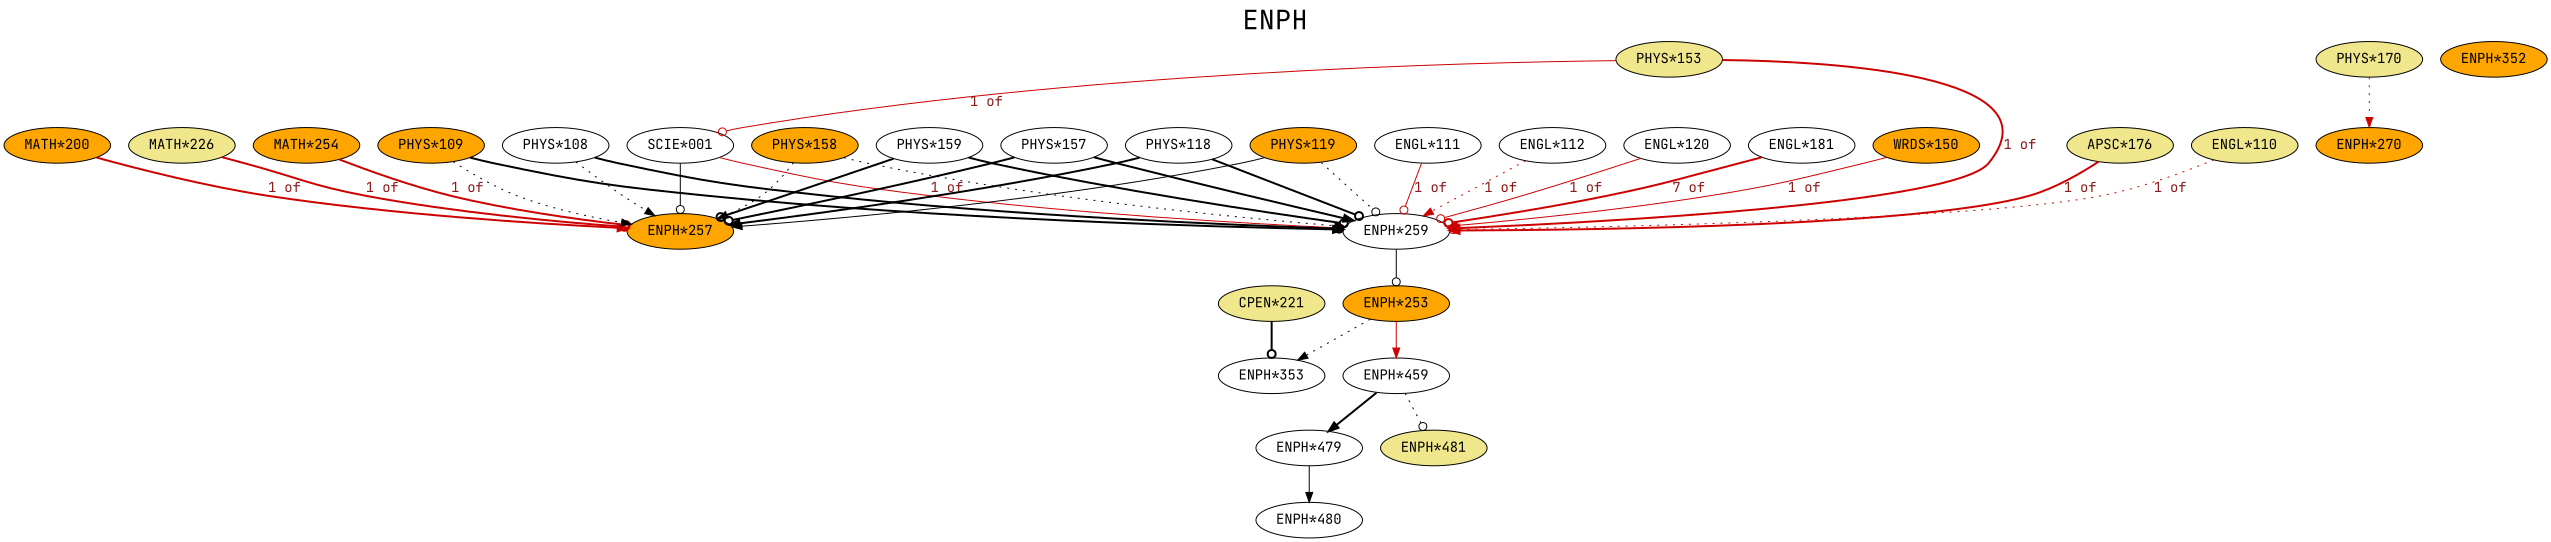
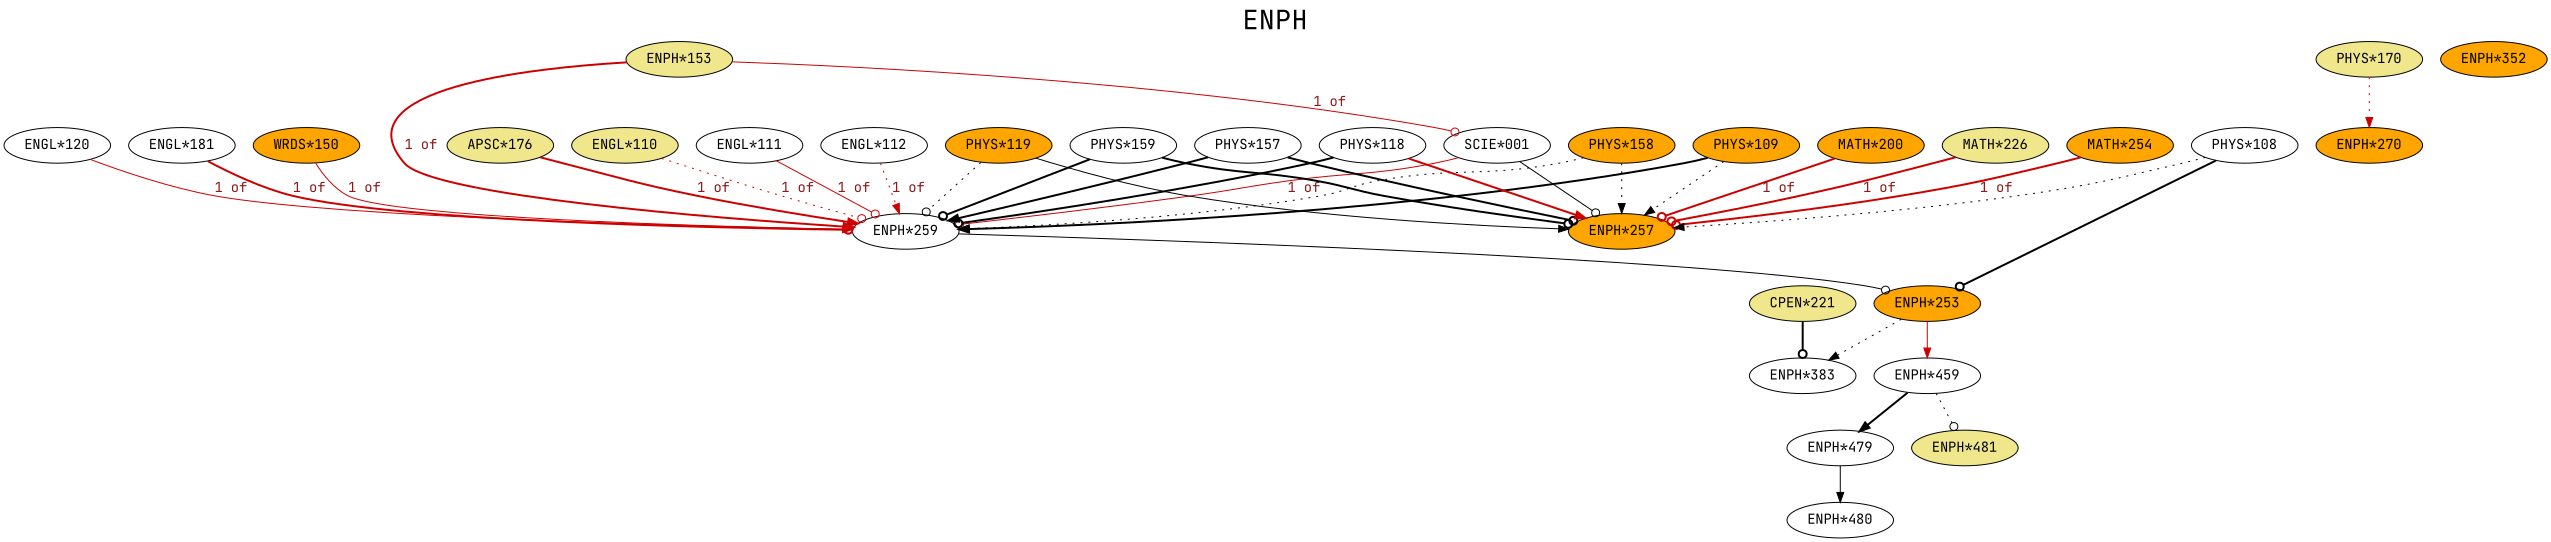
(1669, 59) -> (679, 59)
(1689, 188) -> (309, 188)
(960, 192) -> (1488, 185)
(355, 207) -> (1750, 187)
(982, 210) -> (2090, 223)
(1272, 376) -> (1803, 376)
